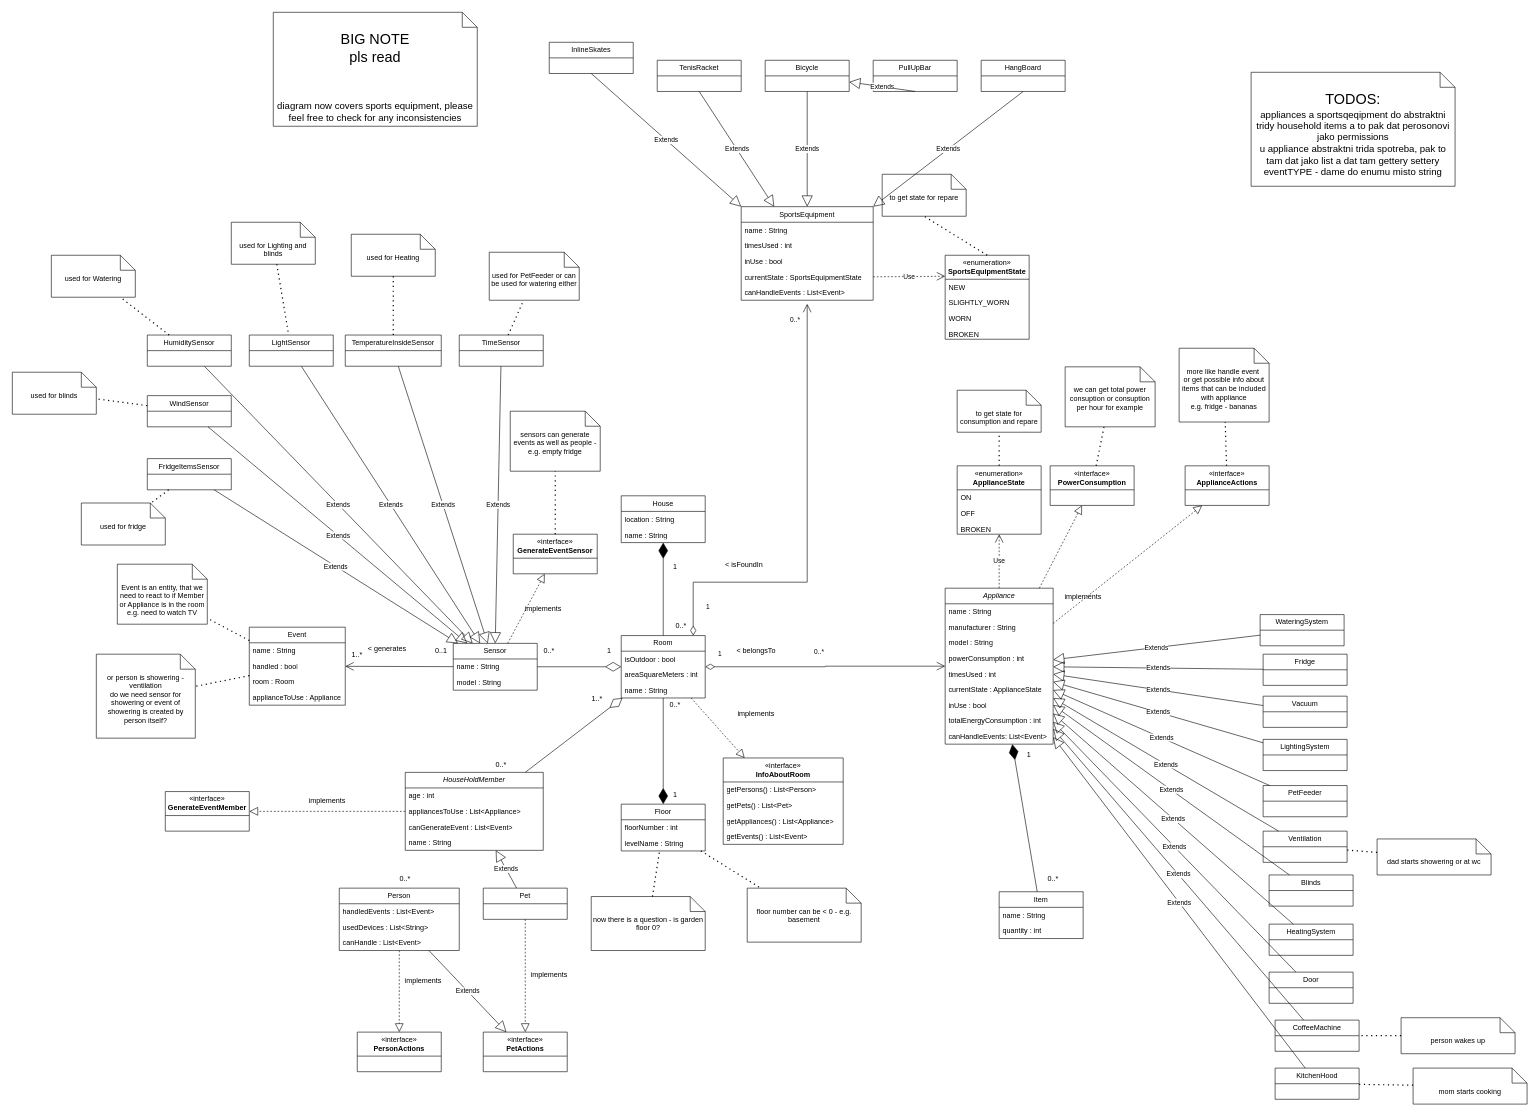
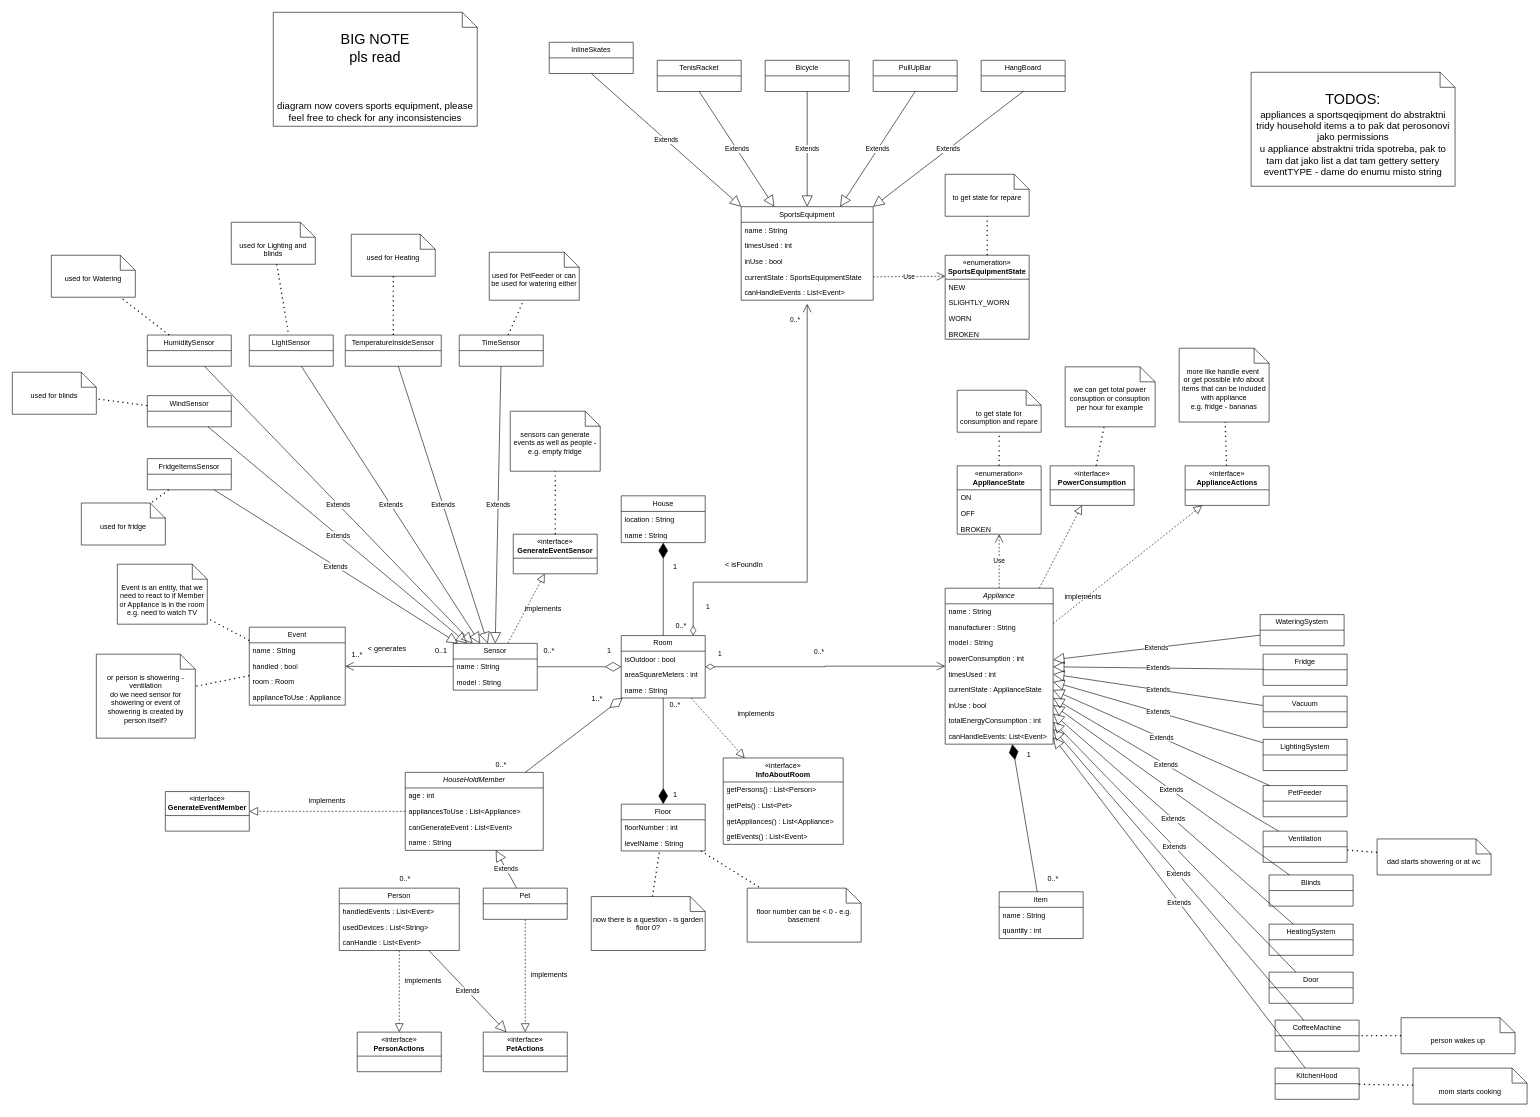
(888, 88) -> (881, 145)
(924, 195) -> (987, 195)
(756, 651) -> none
